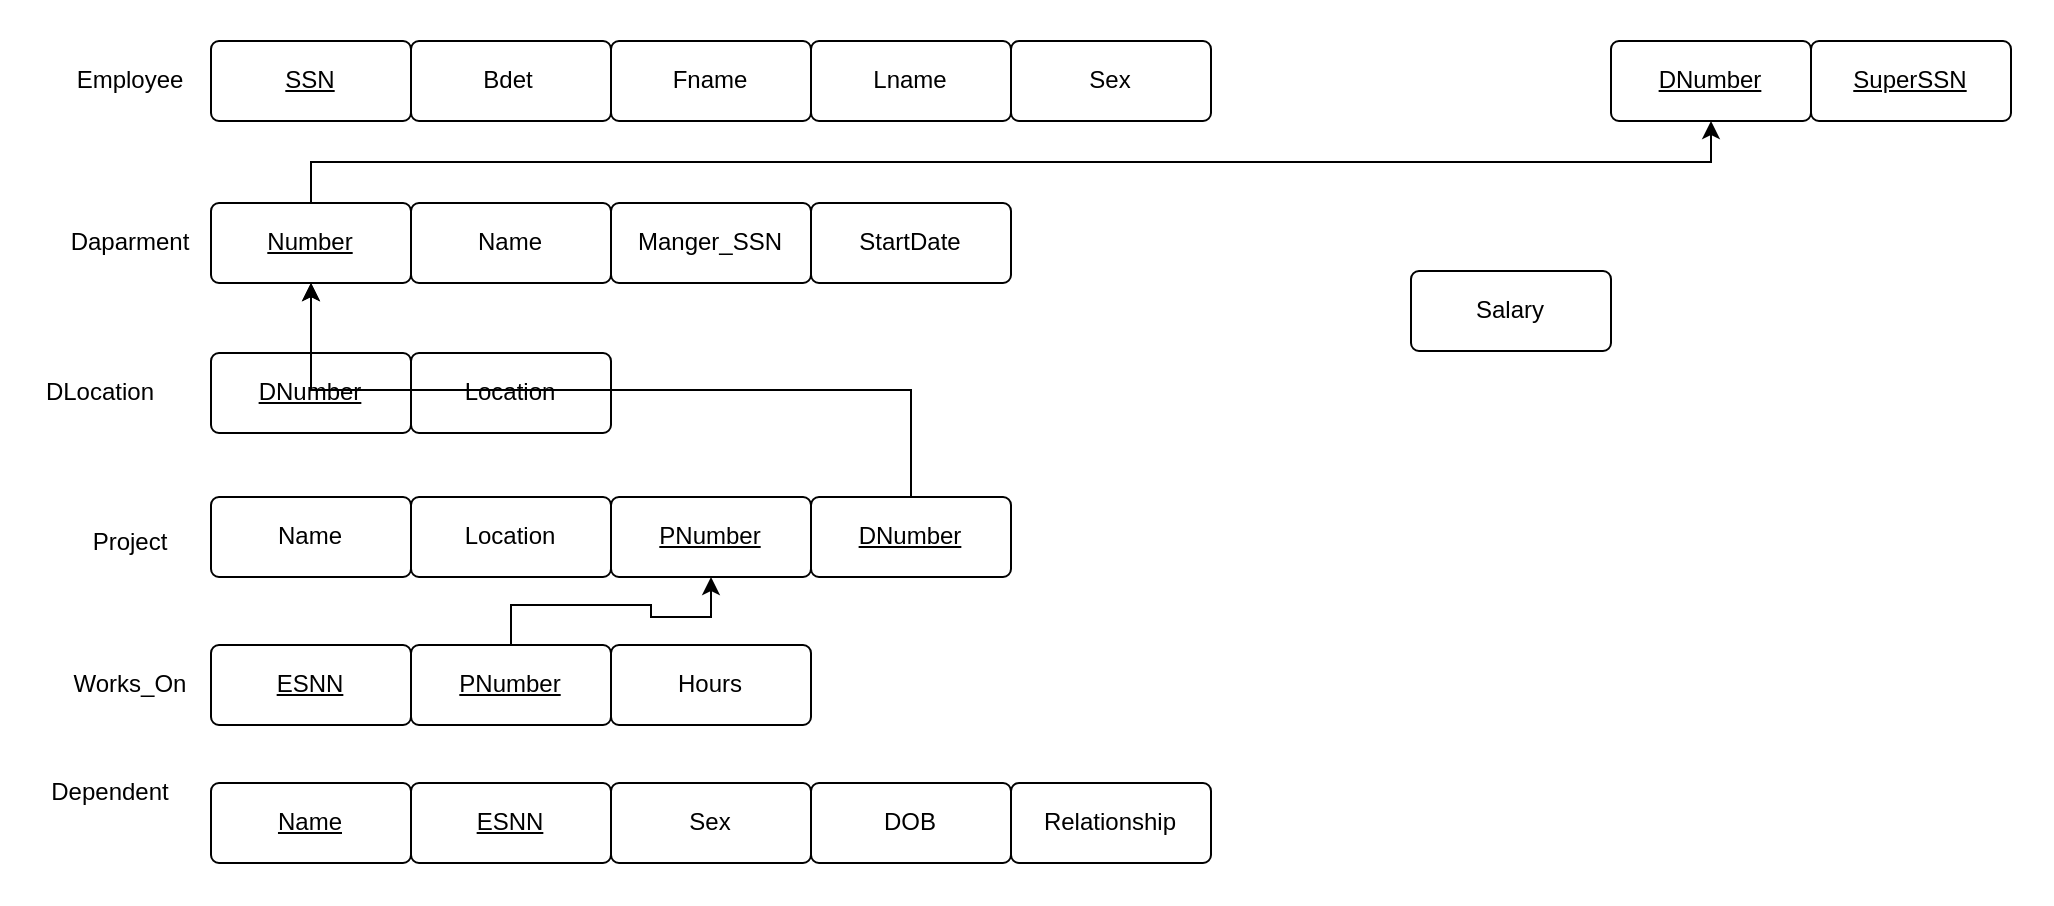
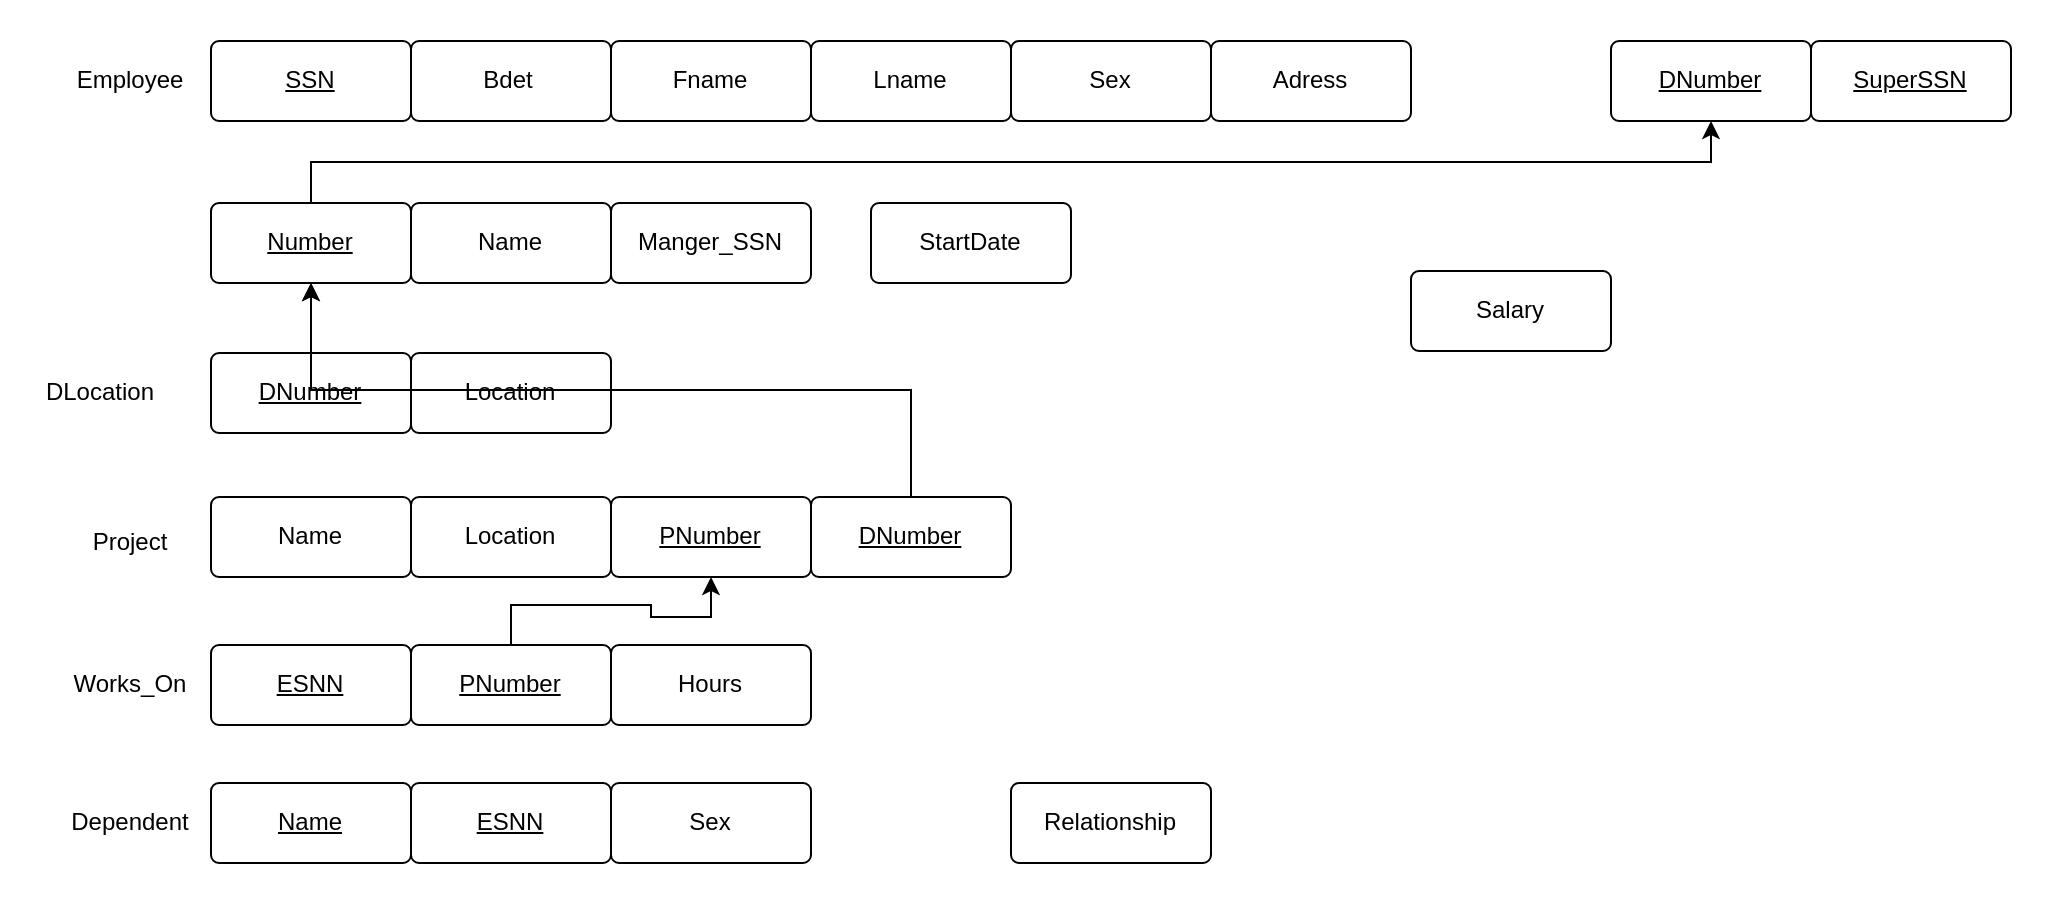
none -> (1311, 81)
(131, 243) -> none
(911, 243) -> (971, 243)
(111, 793) -> (131, 823)
(911, 823) -> none
